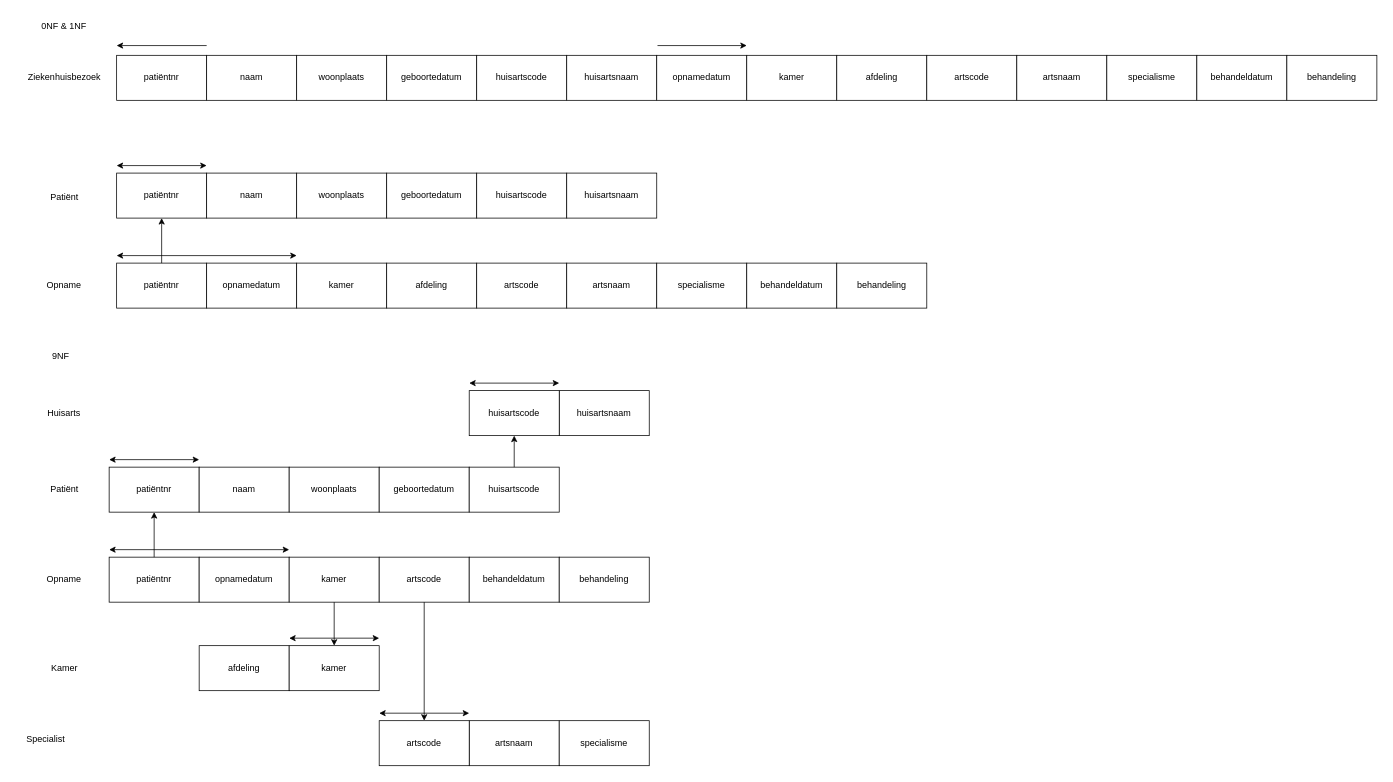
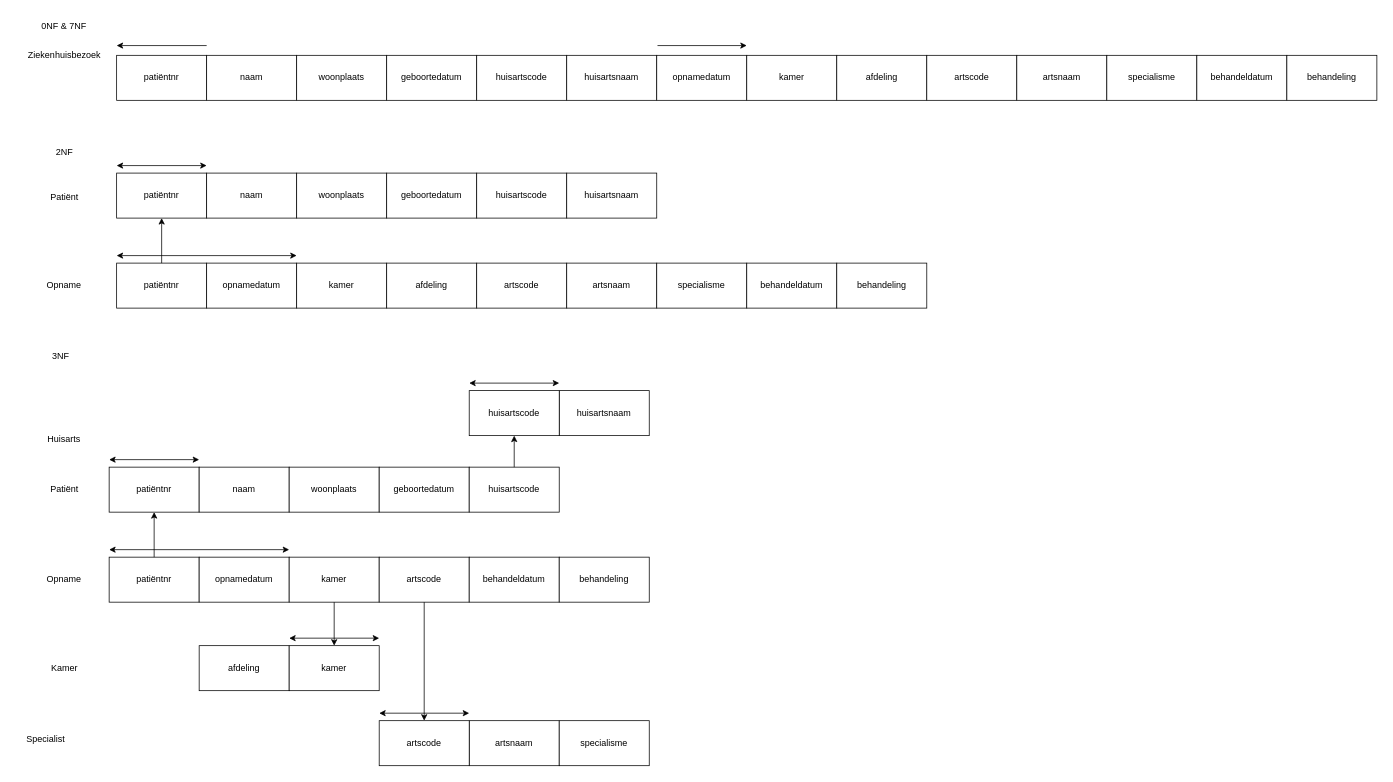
(64, 27) -> (64, 27)
(64, 78) -> (64, 55)
none -> (64, 153)
(61, 357) -> (61, 357)
(64, 413) -> (64, 439)
